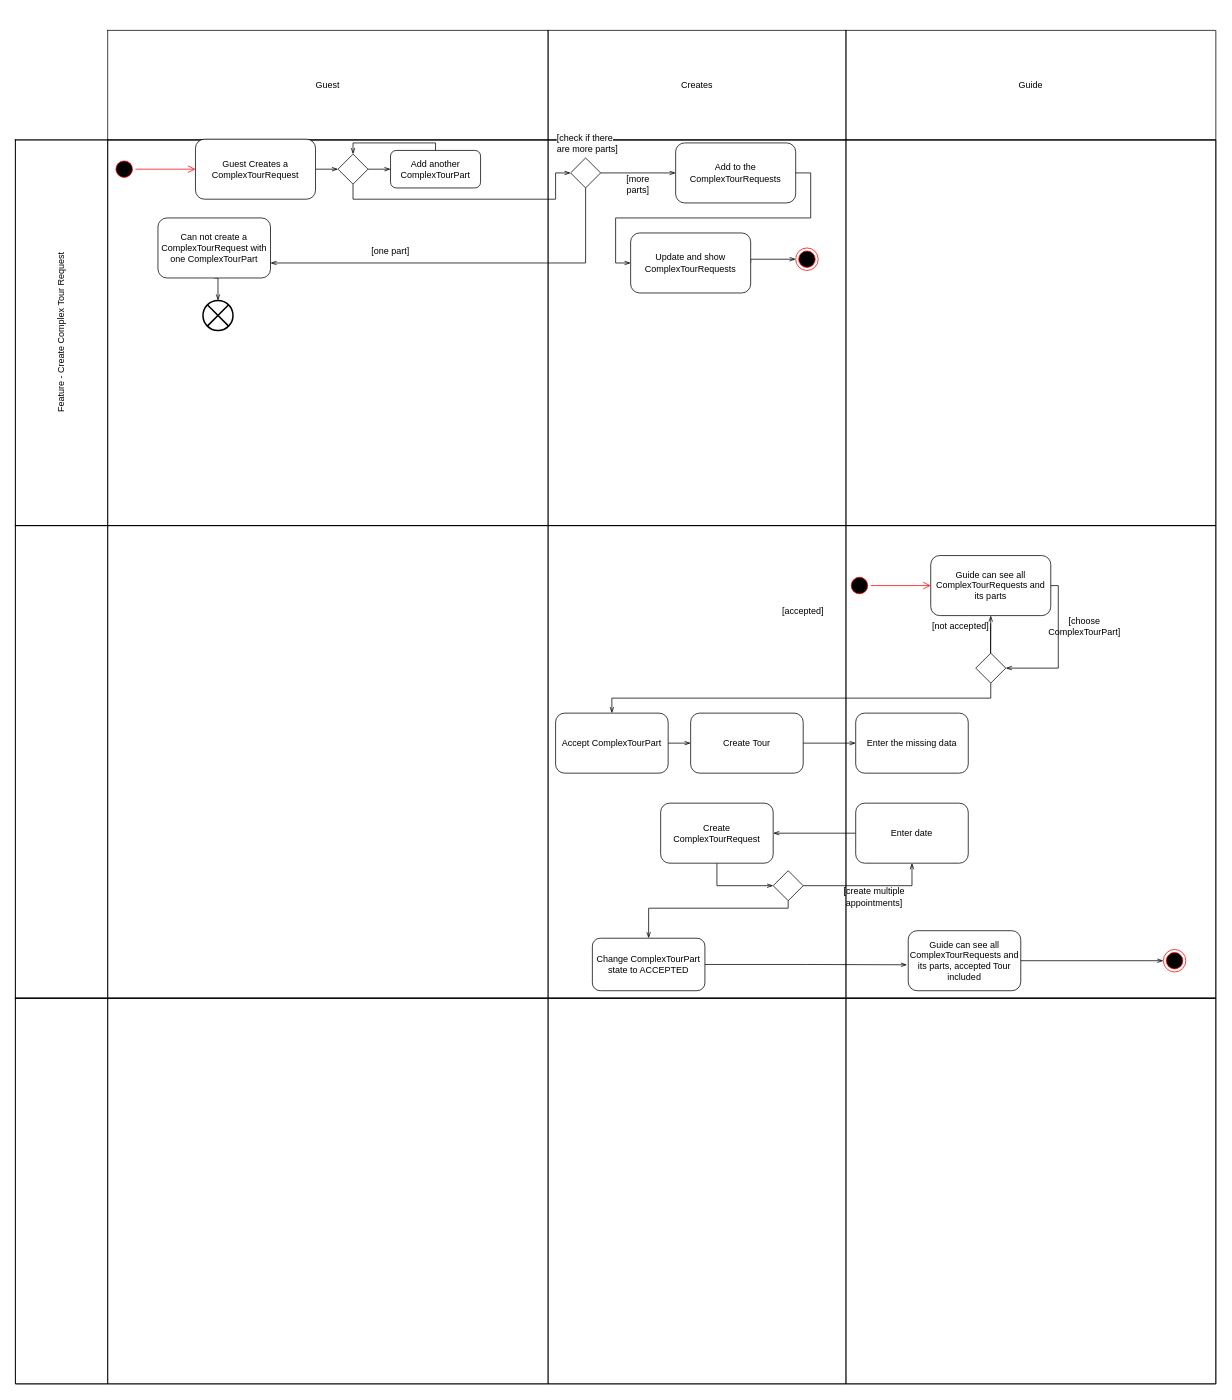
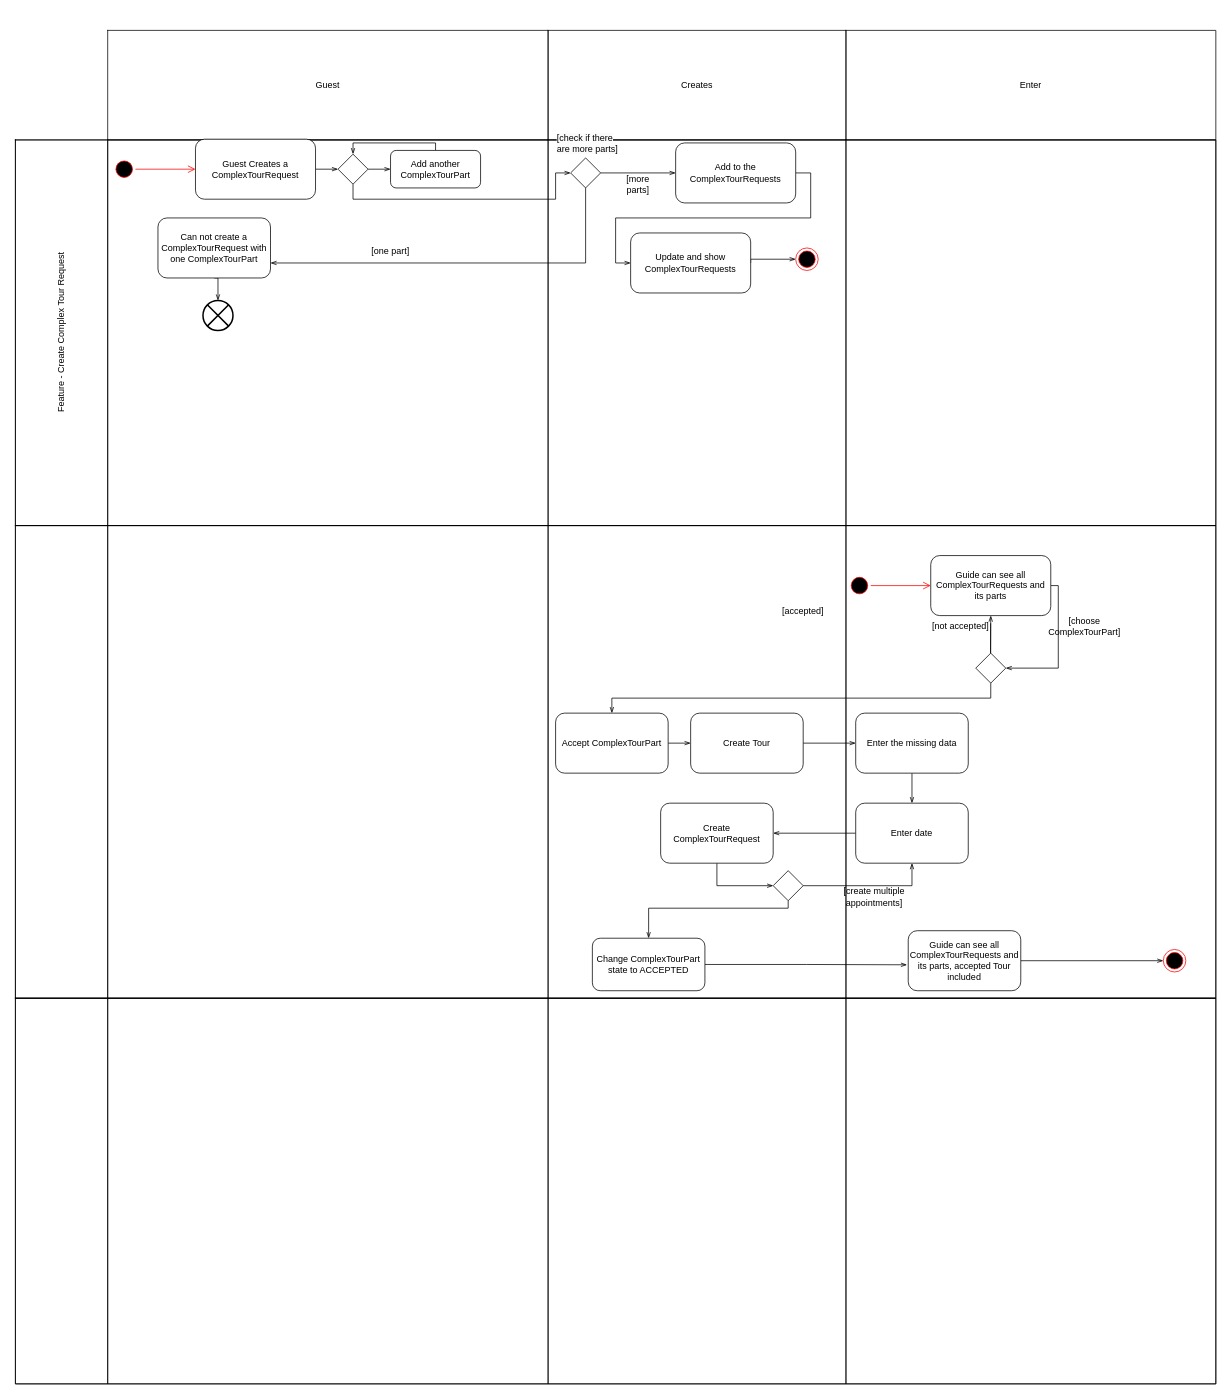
(1031, 85) -> (1031, 85)
none -> (912, 798)
